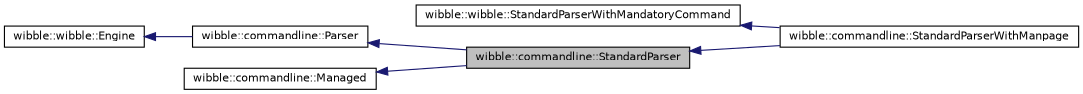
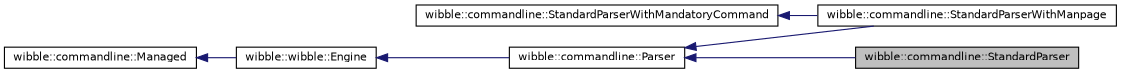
(578, 16) -> (597, 16)
(740, 48) -> (785, 36)
(427, 68) -> (222, 58)
